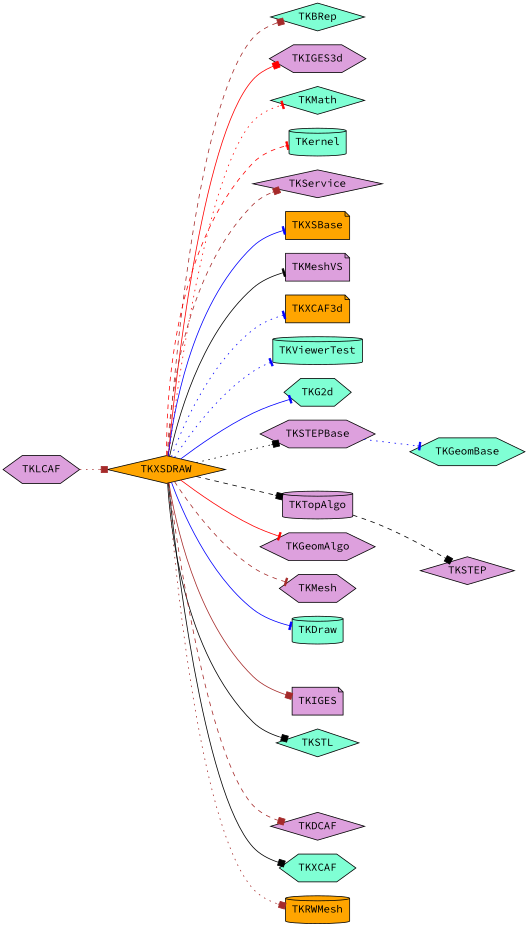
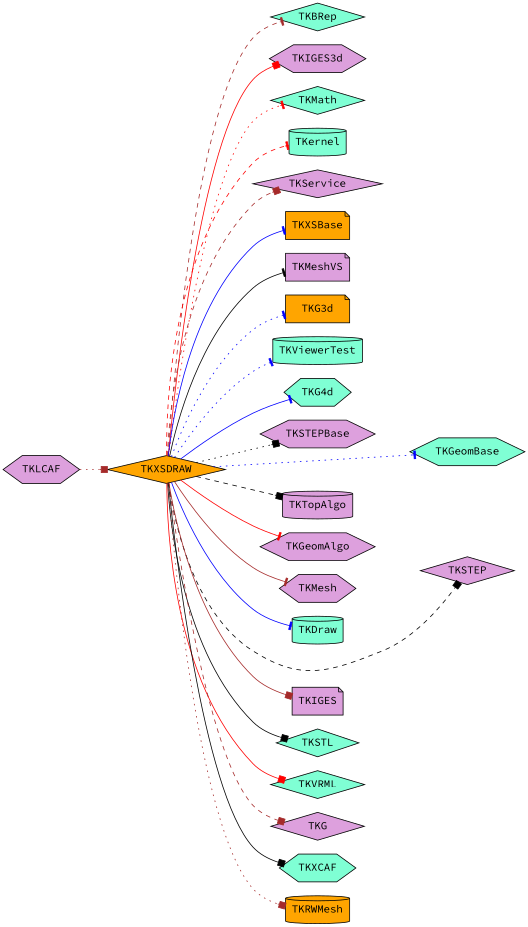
(194, 227) -> (194, 227)
(318, 309) -> (318, 309)
(318, 392) -> (318, 392)
(391, 443) -> (313, 461)
(400, 534) -> (270, 661)
(221, 541) -> (221, 541)
none -> (318, 785)
(318, 826) -> (318, 826)
